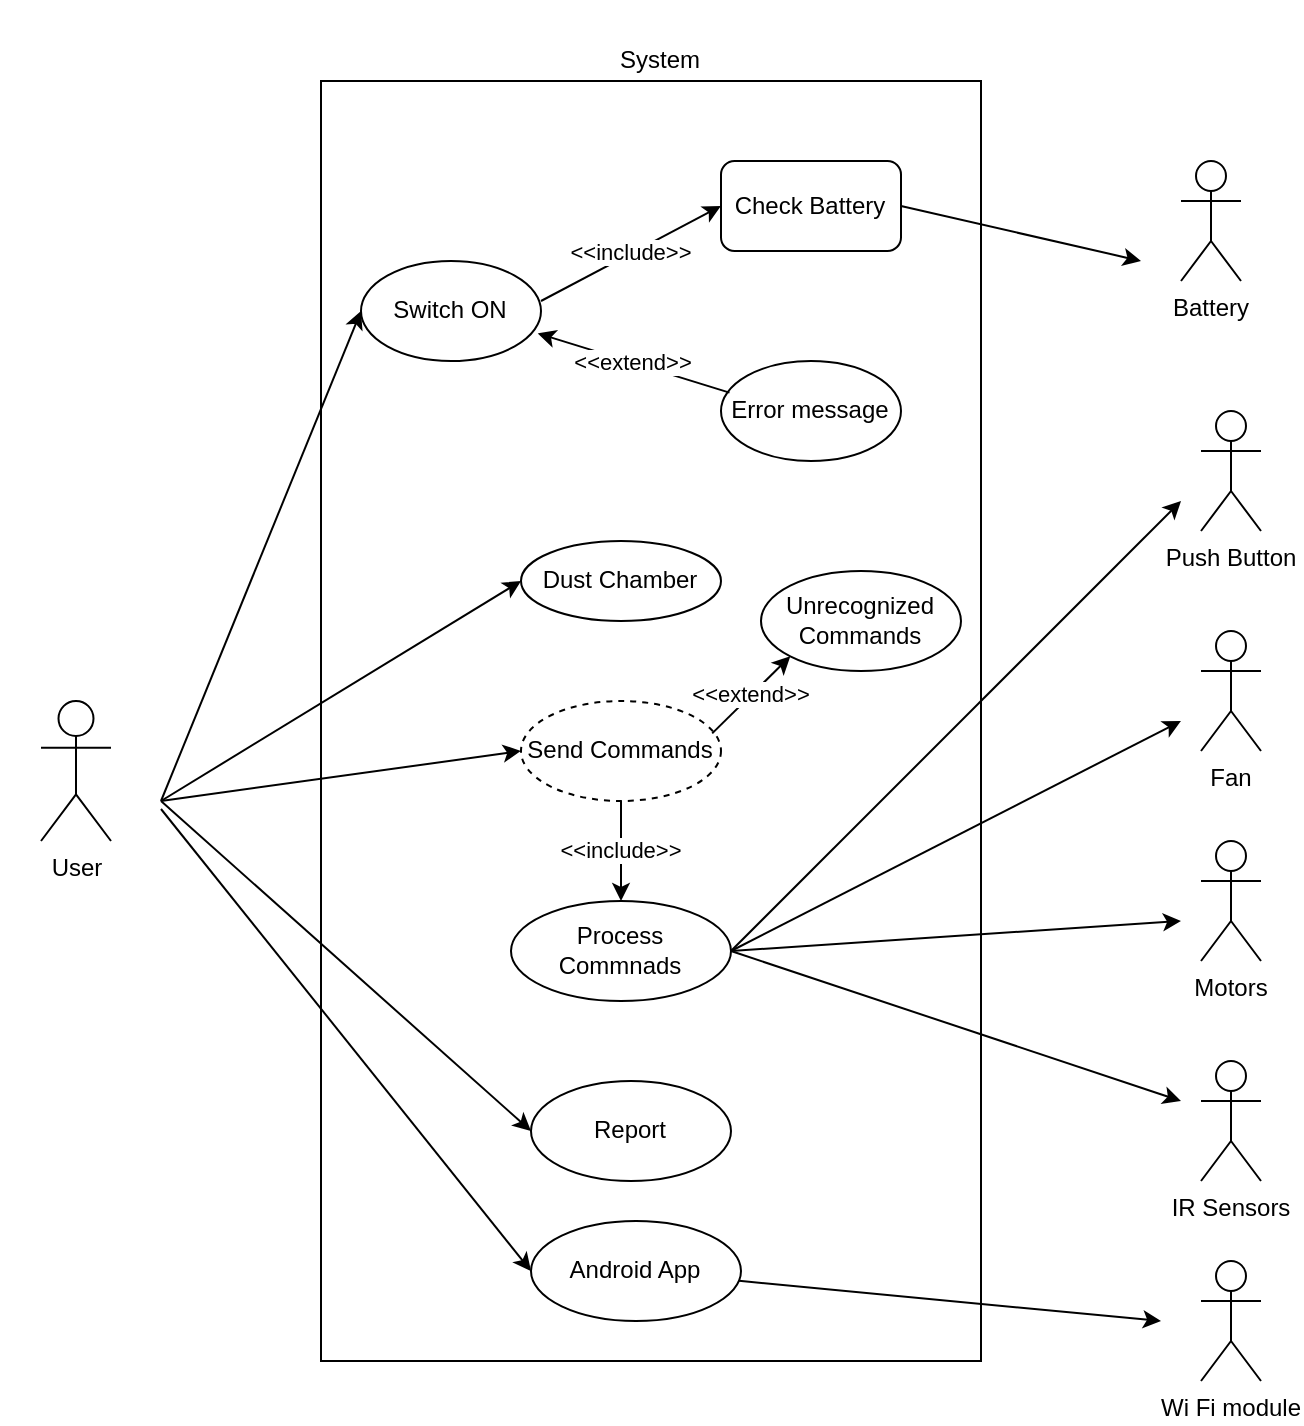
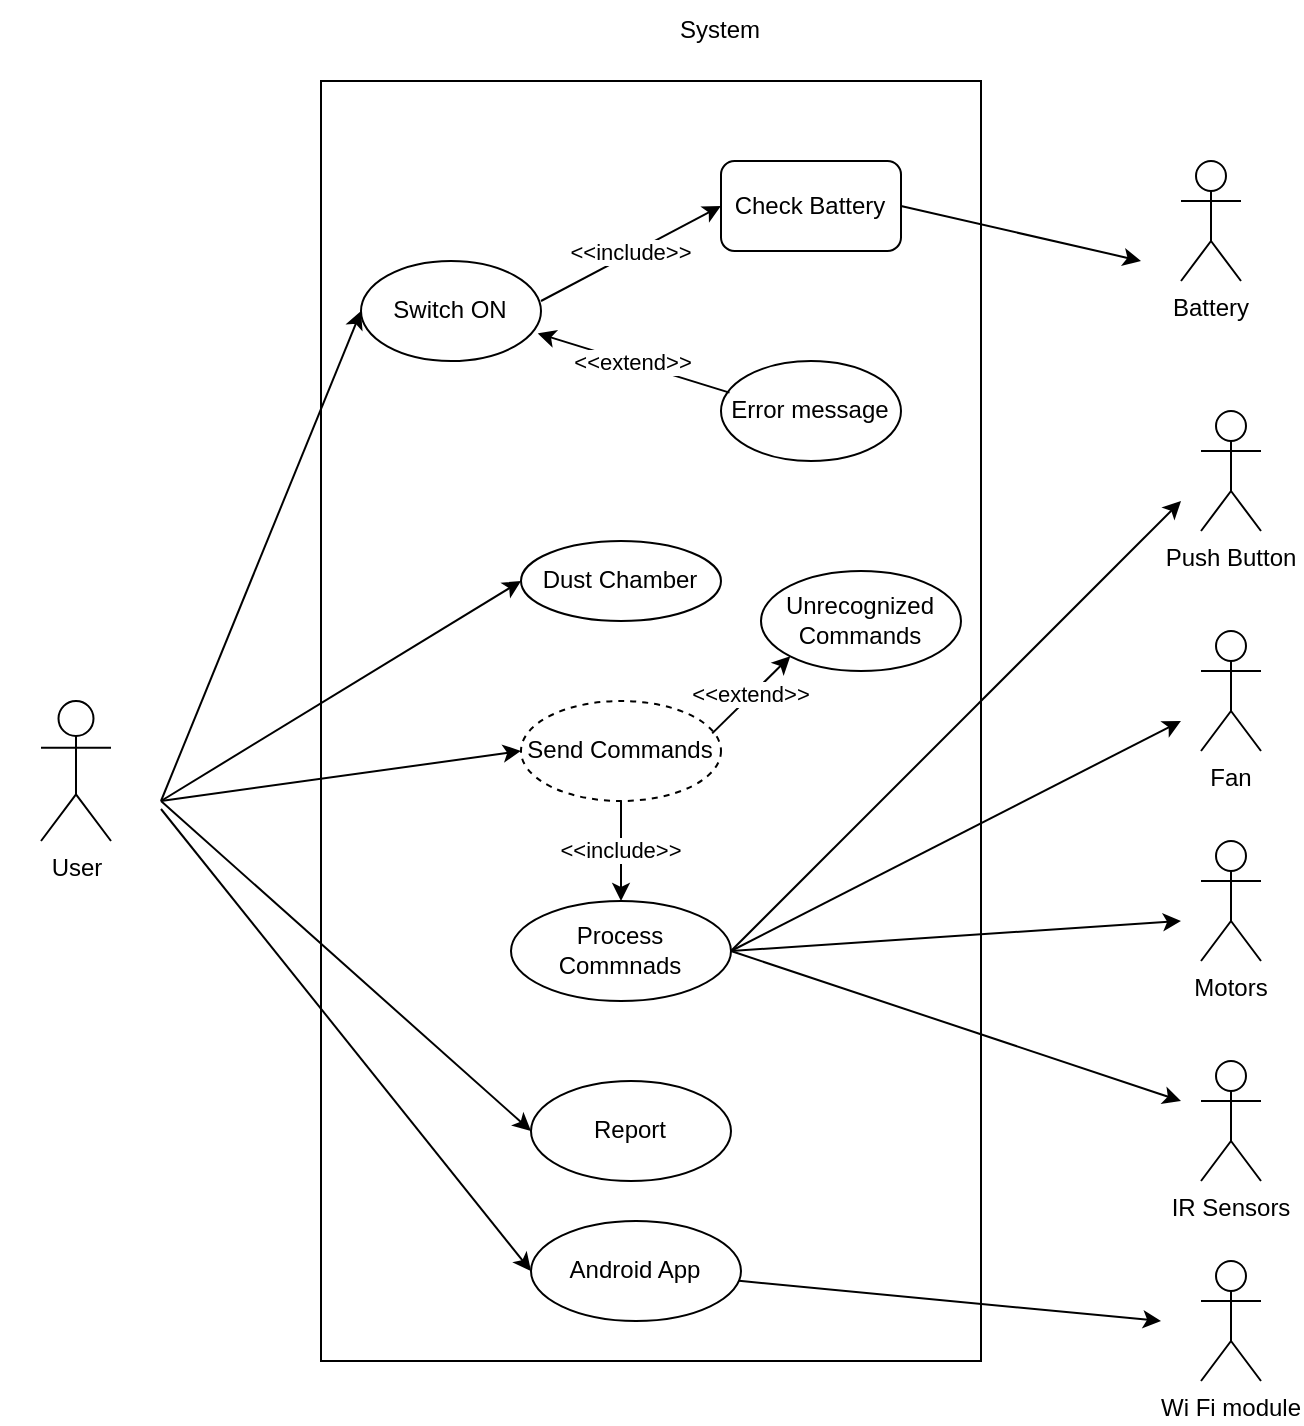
(661, 61) -> (721, 31)
